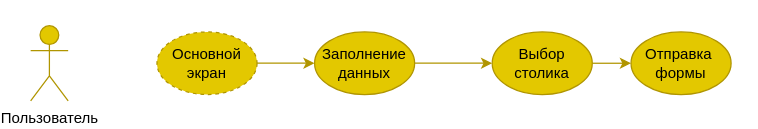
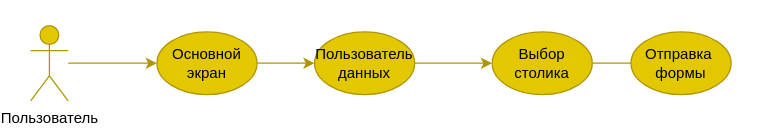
none -> (109, 63)
(207, 63) -> (207, 63)
(364, 63) -> (364, 63)
(621, 63) -> (623, 63)
